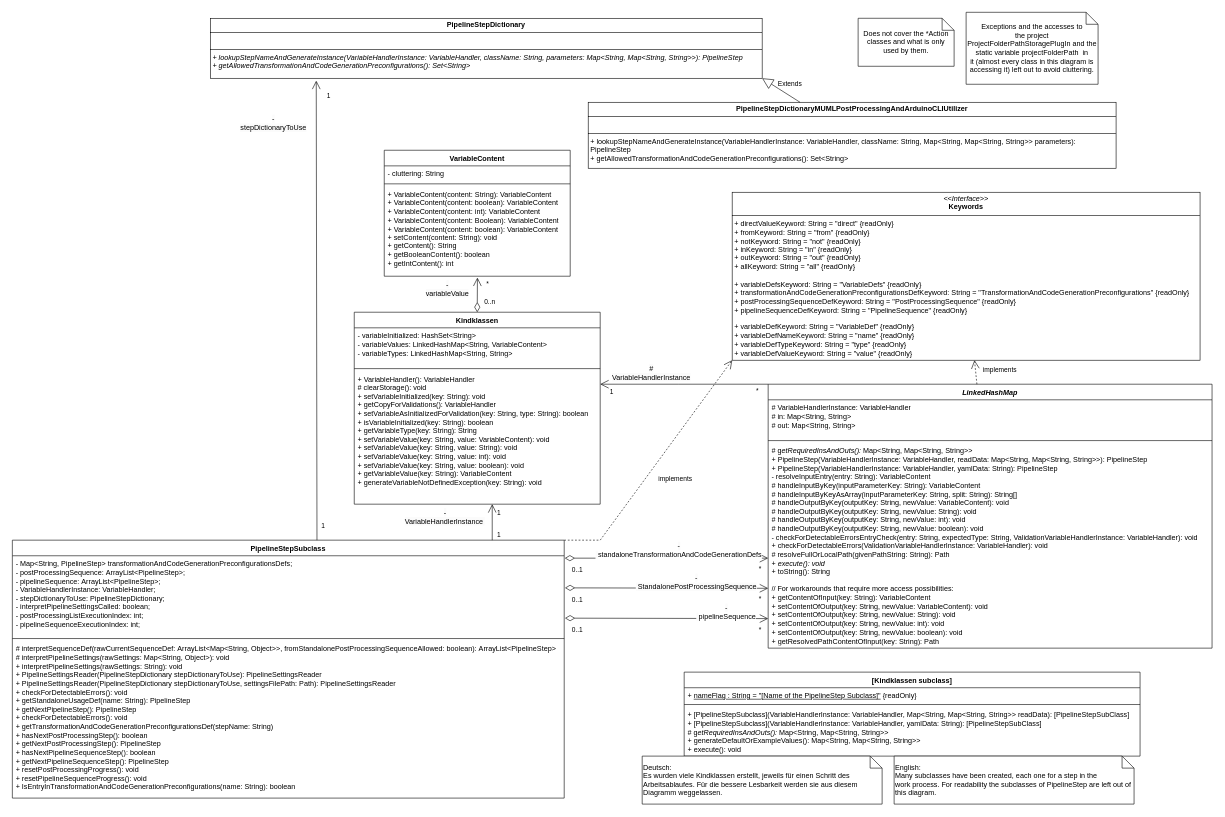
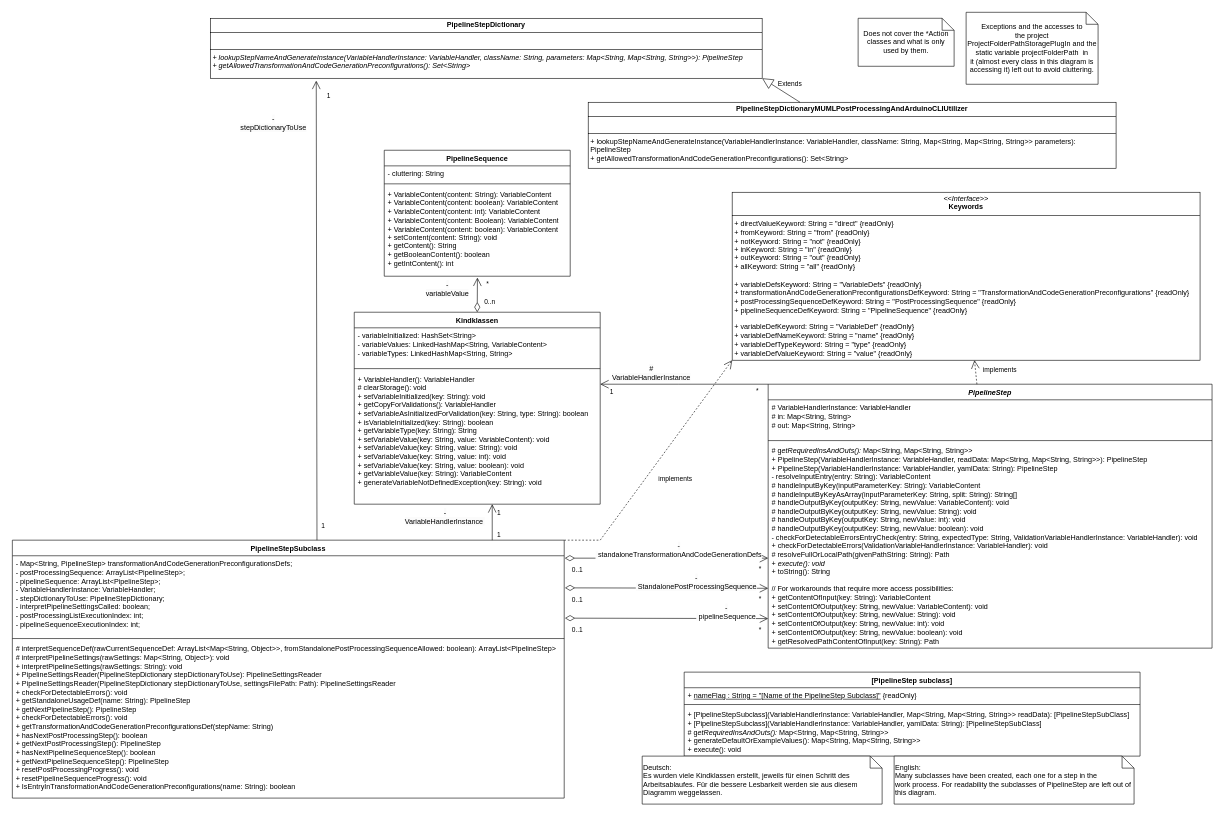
(477, 159) -> (477, 159)
(990, 393) -> (990, 393)
(912, 681) -> (912, 681)
